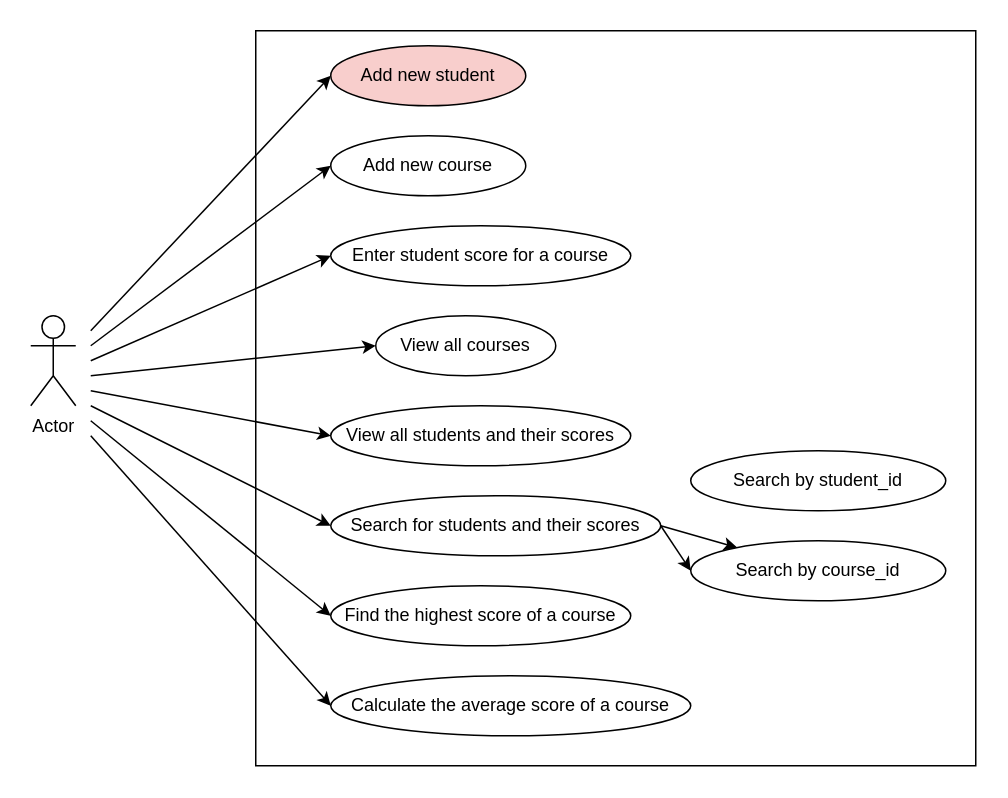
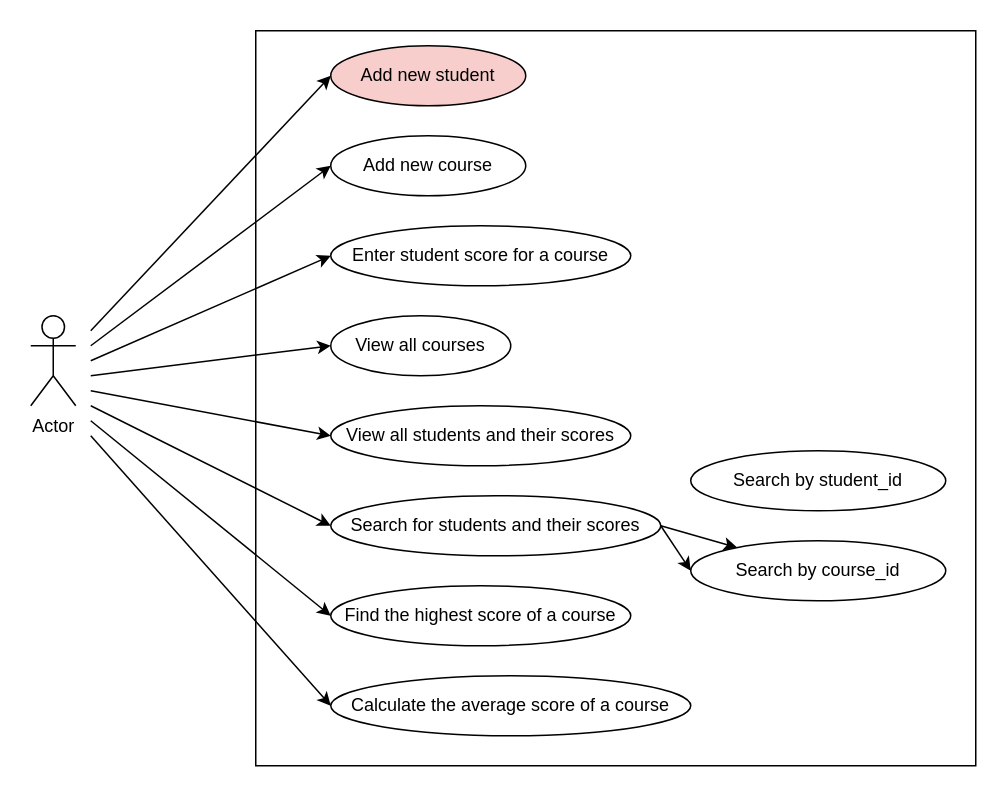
(466, 346) -> (421, 346)
